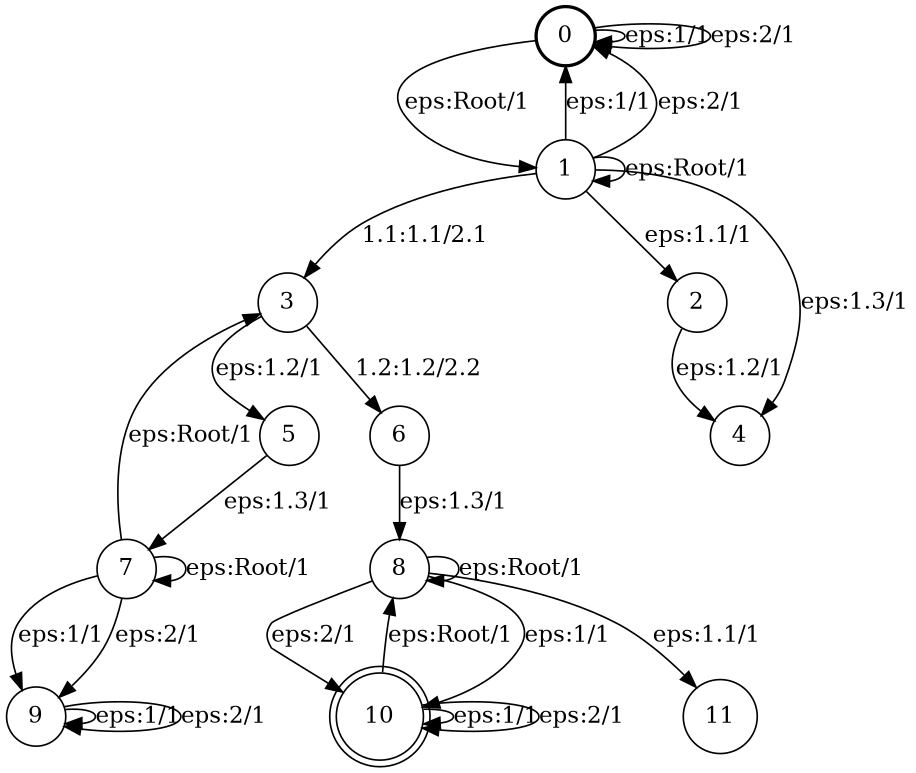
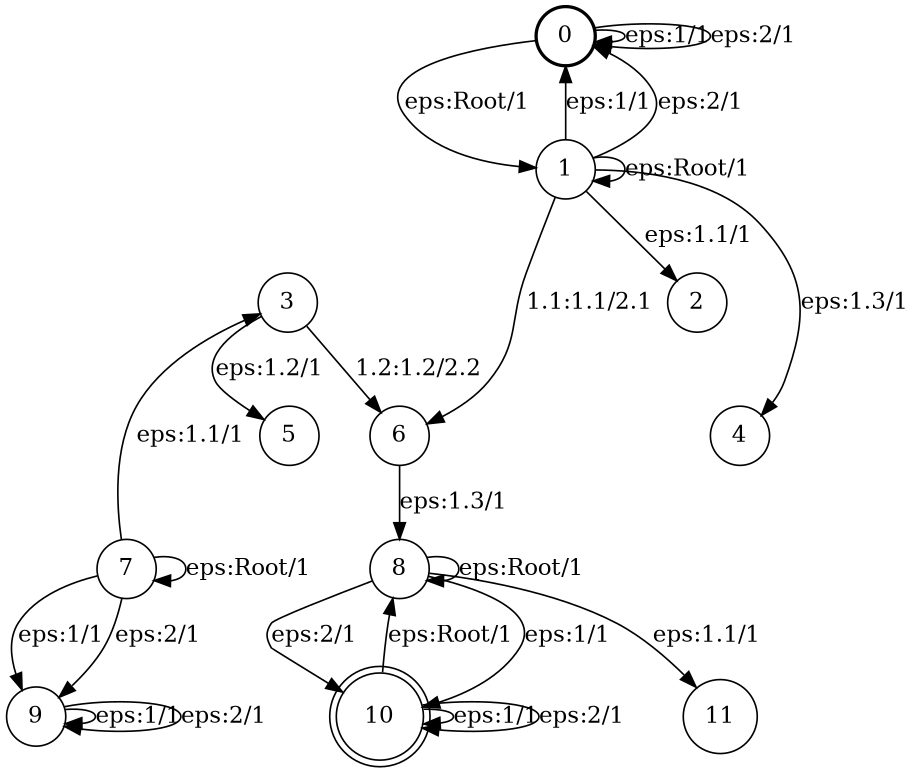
(417, 199) -> (515, 318)
(673, 374) -> none
(191, 436) -> (191, 436)
(214, 497) -> none
